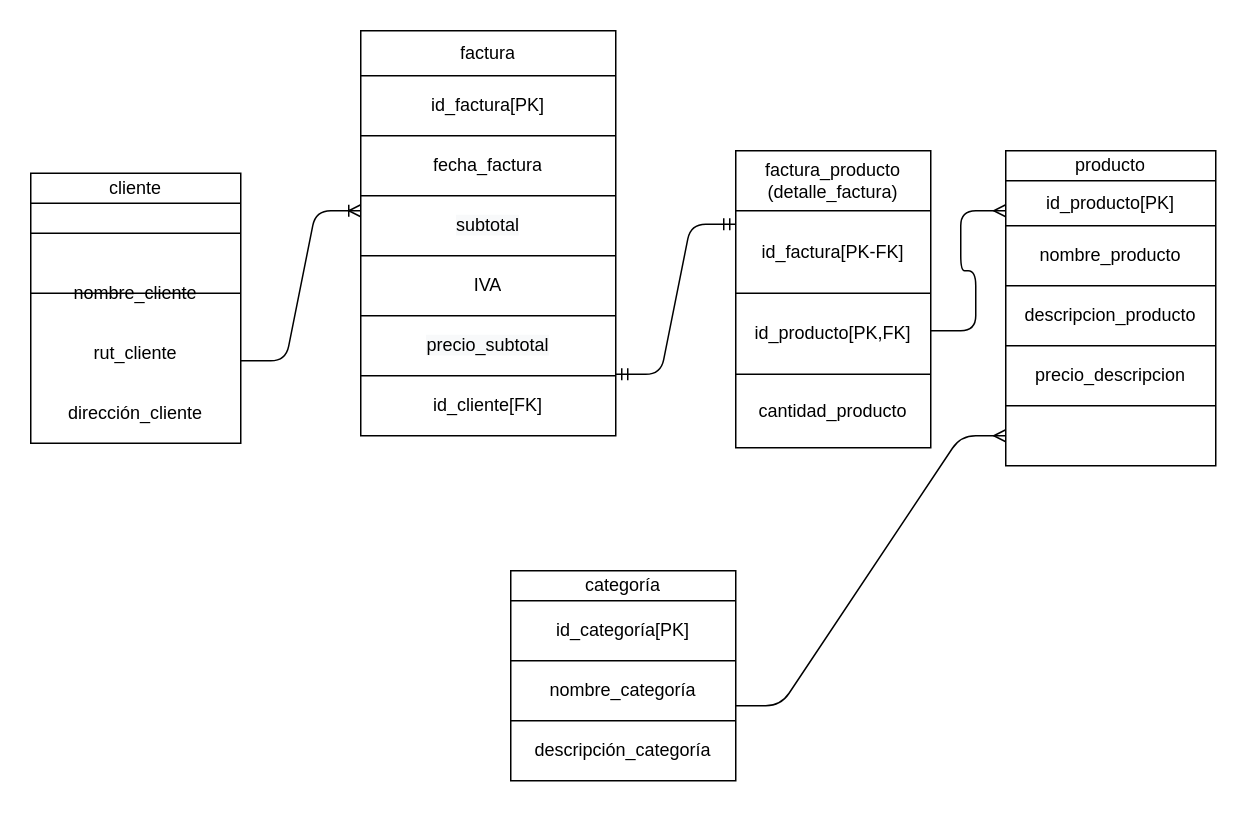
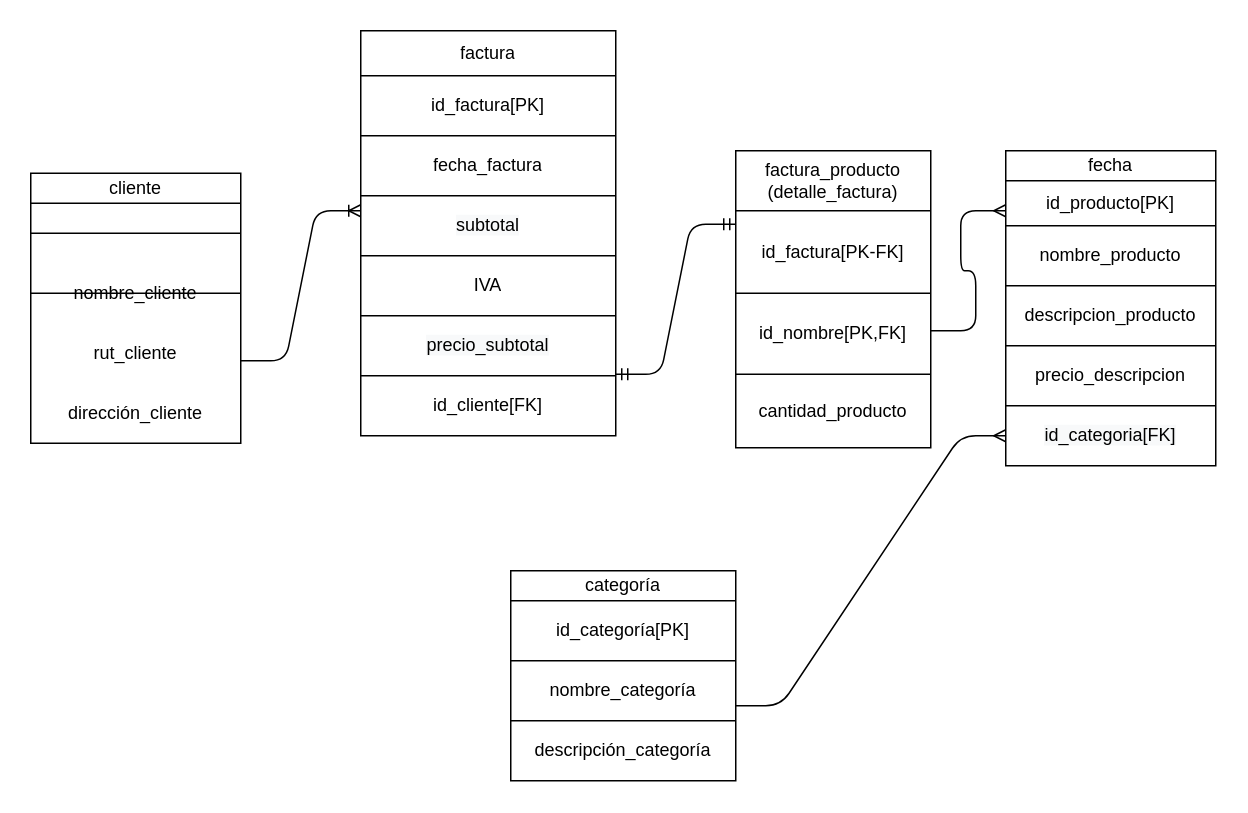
(1111, 166) -> (1111, 166)
(833, 334) -> (833, 334)
none -> (1111, 436)
